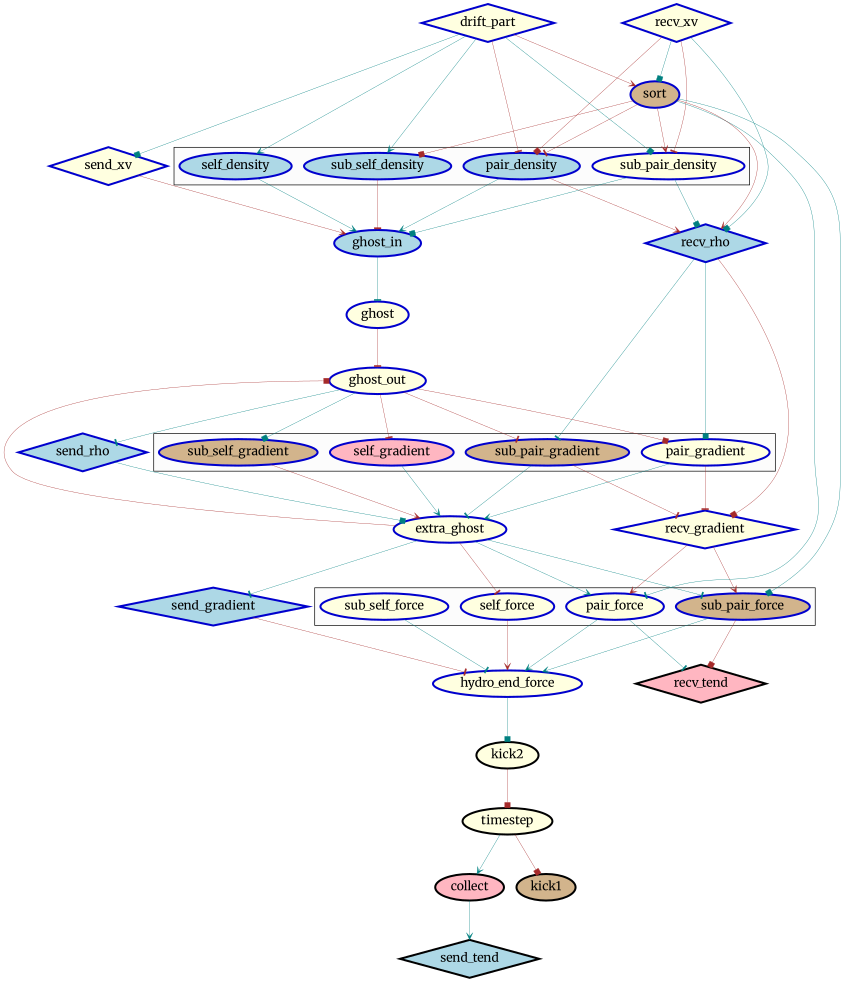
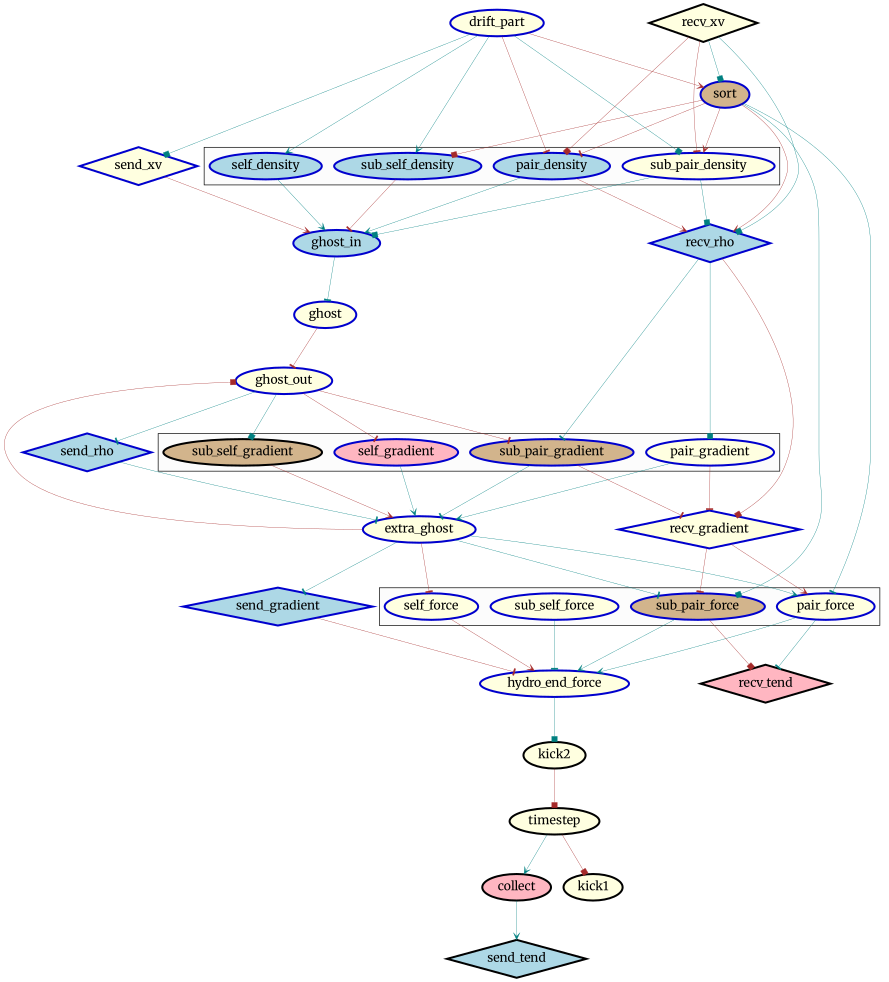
(488, 23) -> (497, 23)
(677, 23) -> (703, 23)
(539, 413) -> none
(238, 452) -> (243, 452)
(256, 494) -> (246, 492)
(723, 567) -> (704, 568)
(546, 887) -> (593, 887)
